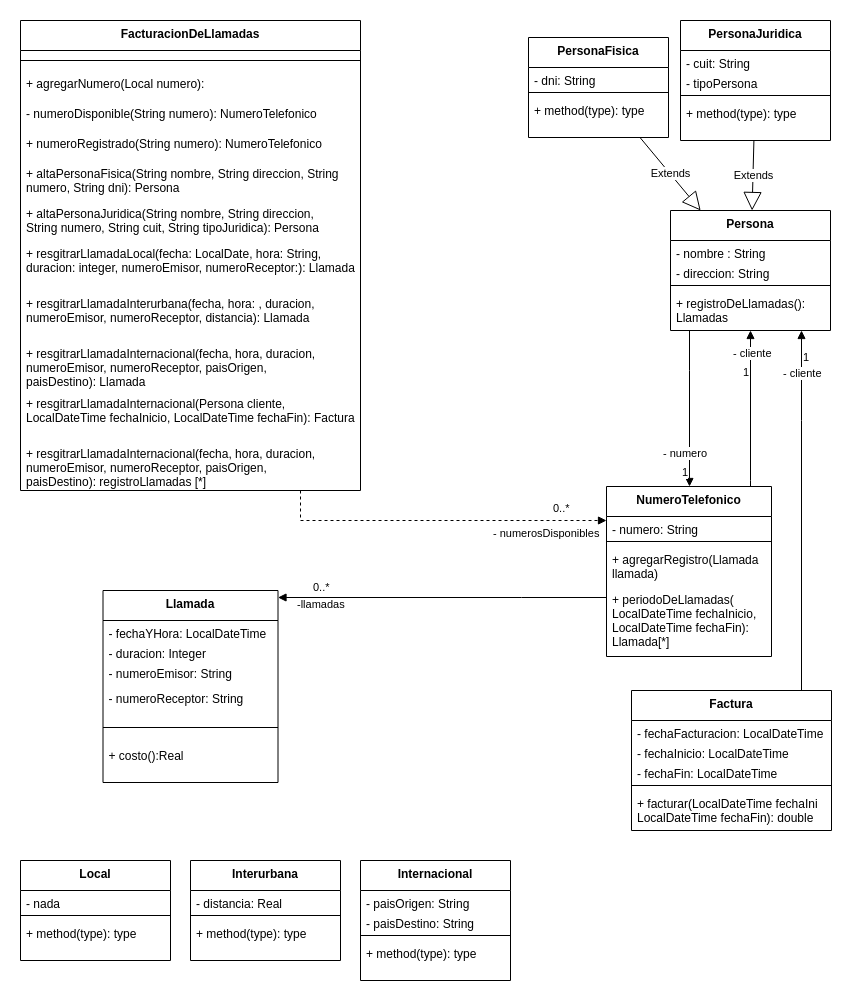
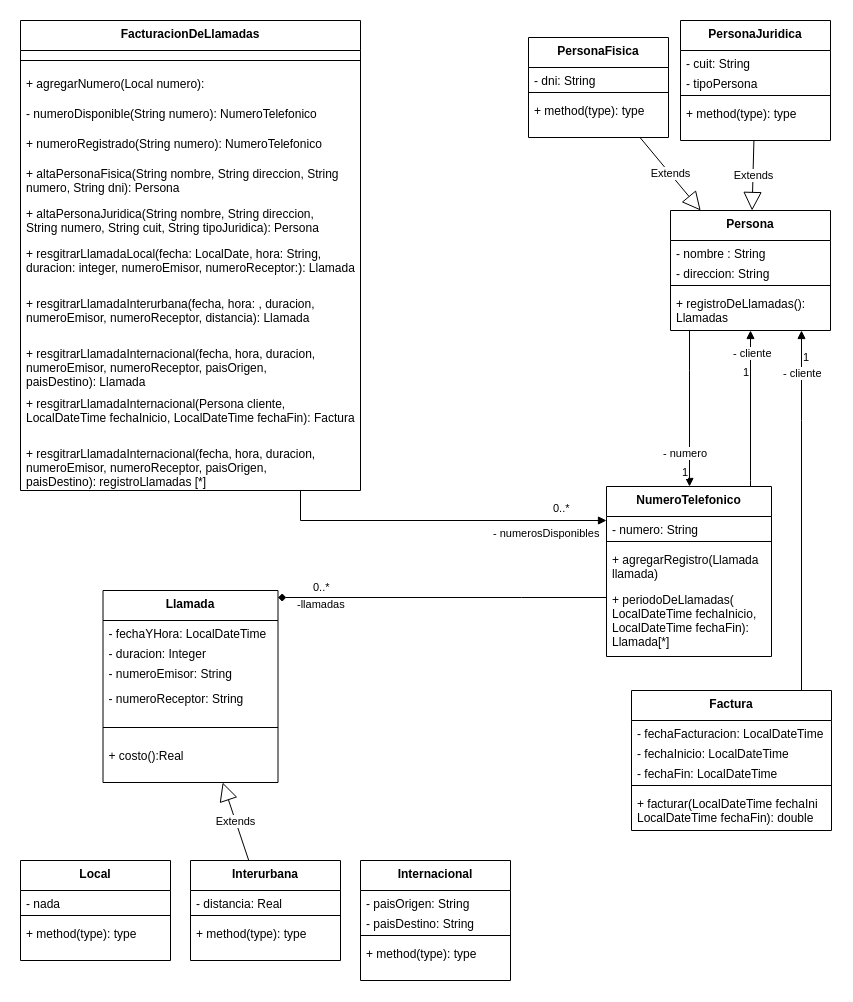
(434, 521) -> (434, 521)
(287, 598) -> (287, 598)
none -> (239, 830)
